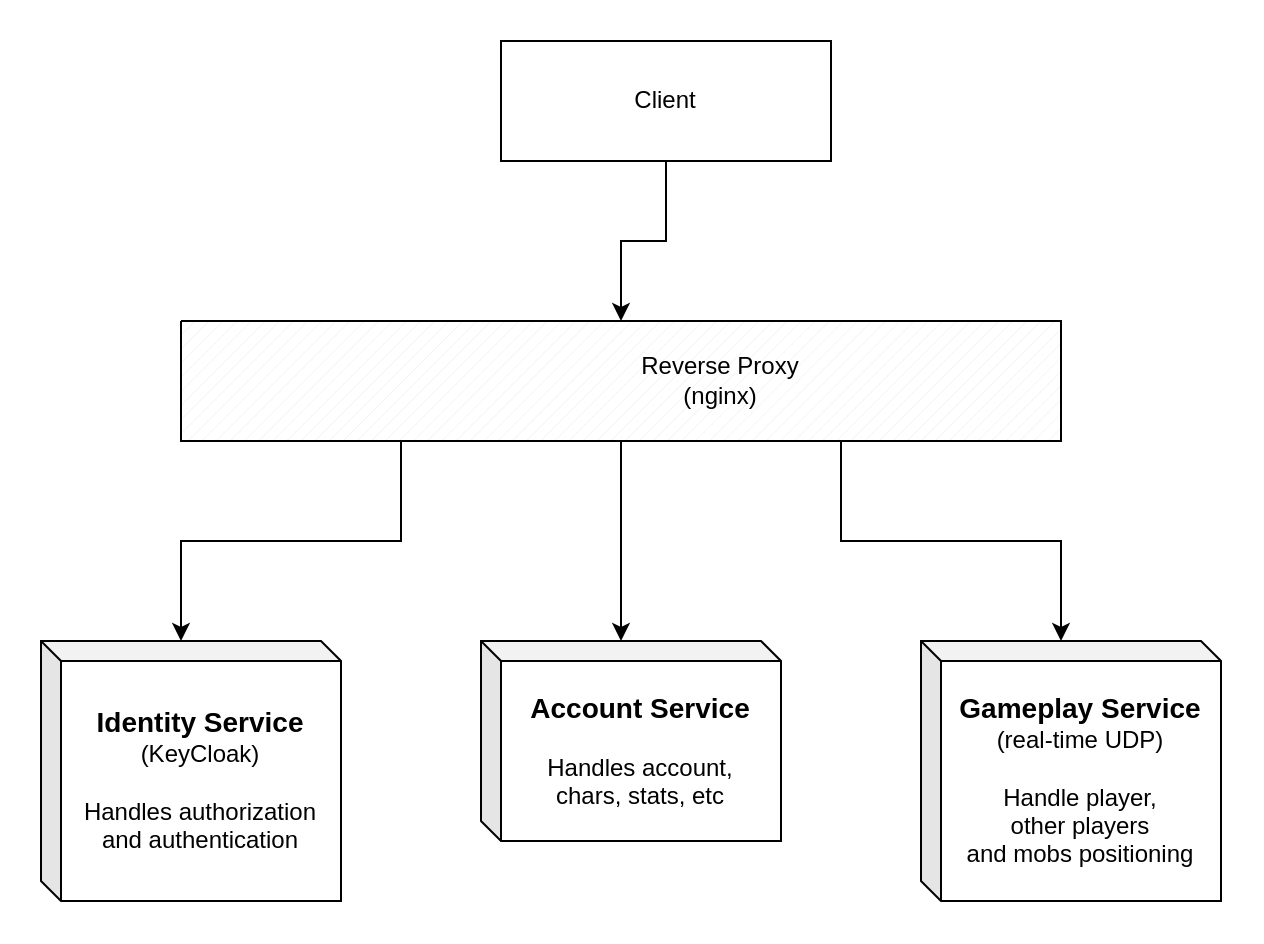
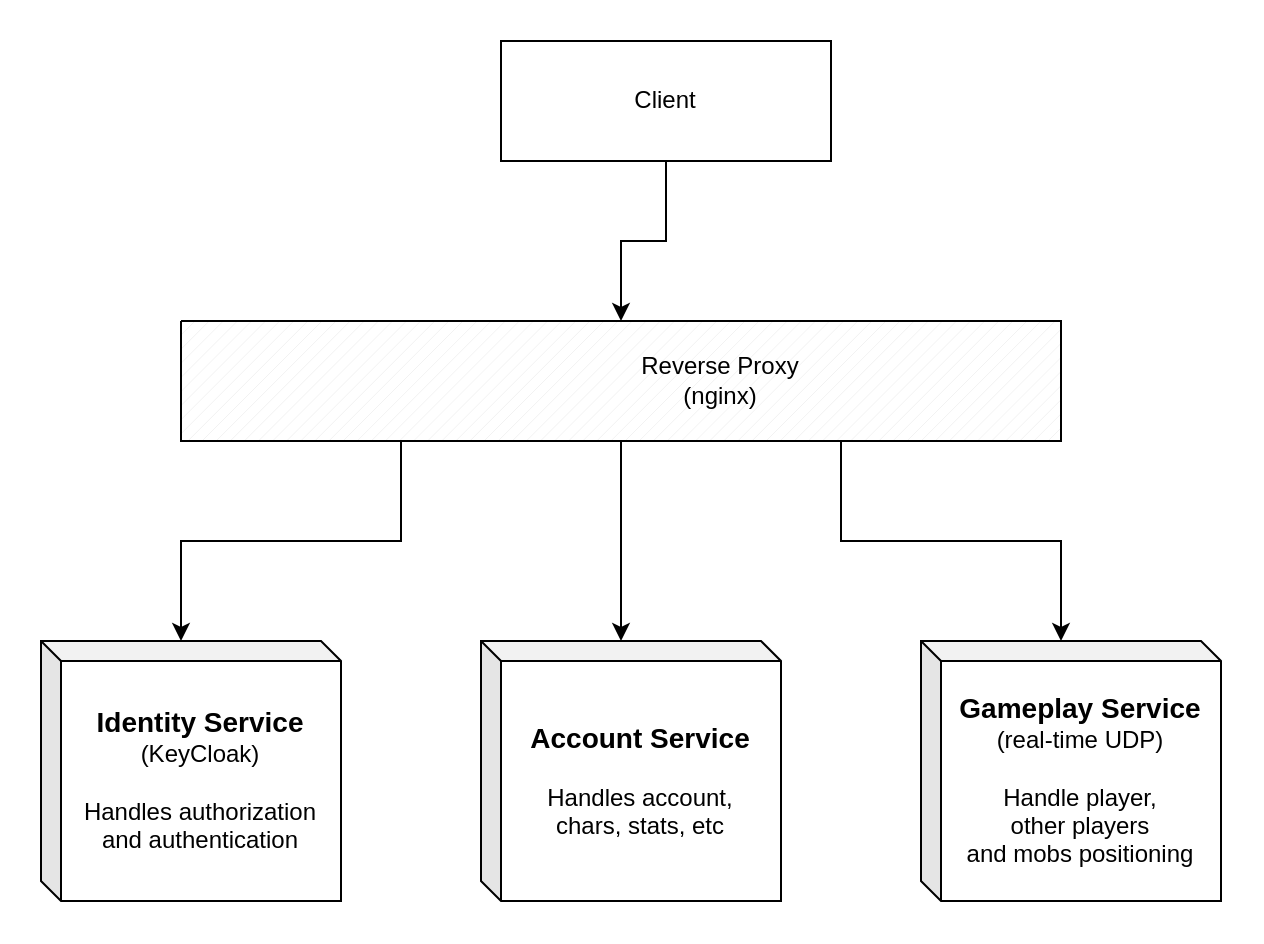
(631, 741) -> (631, 771)
